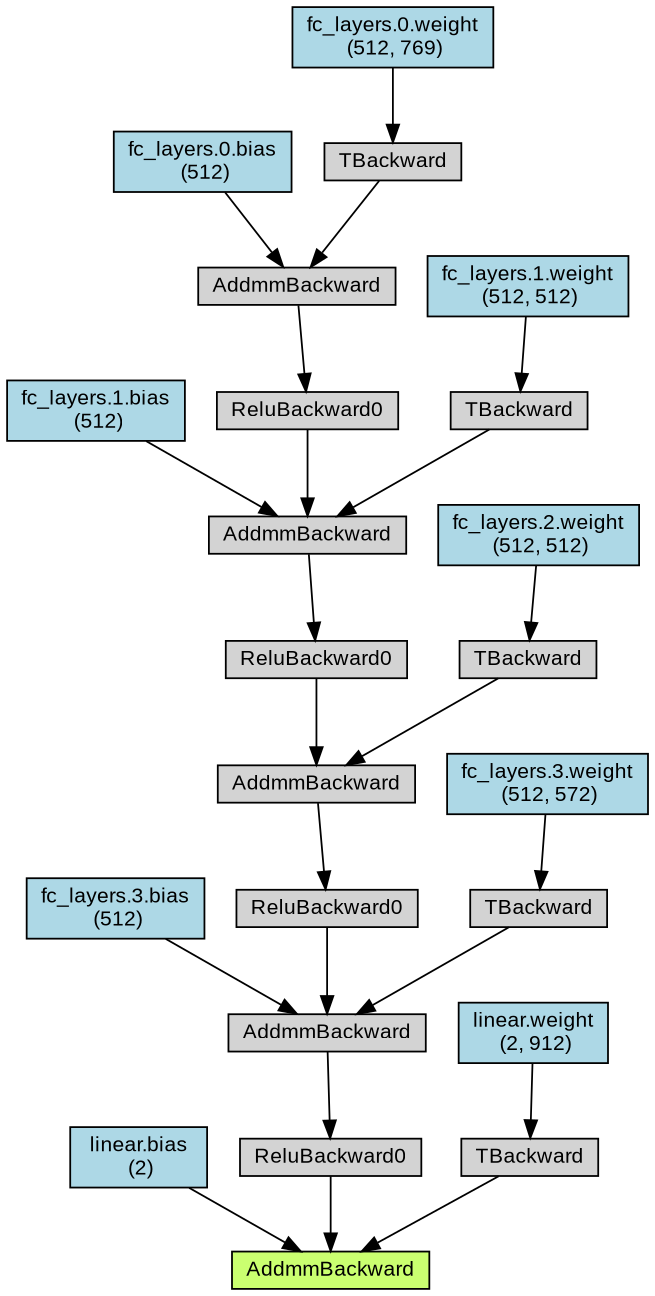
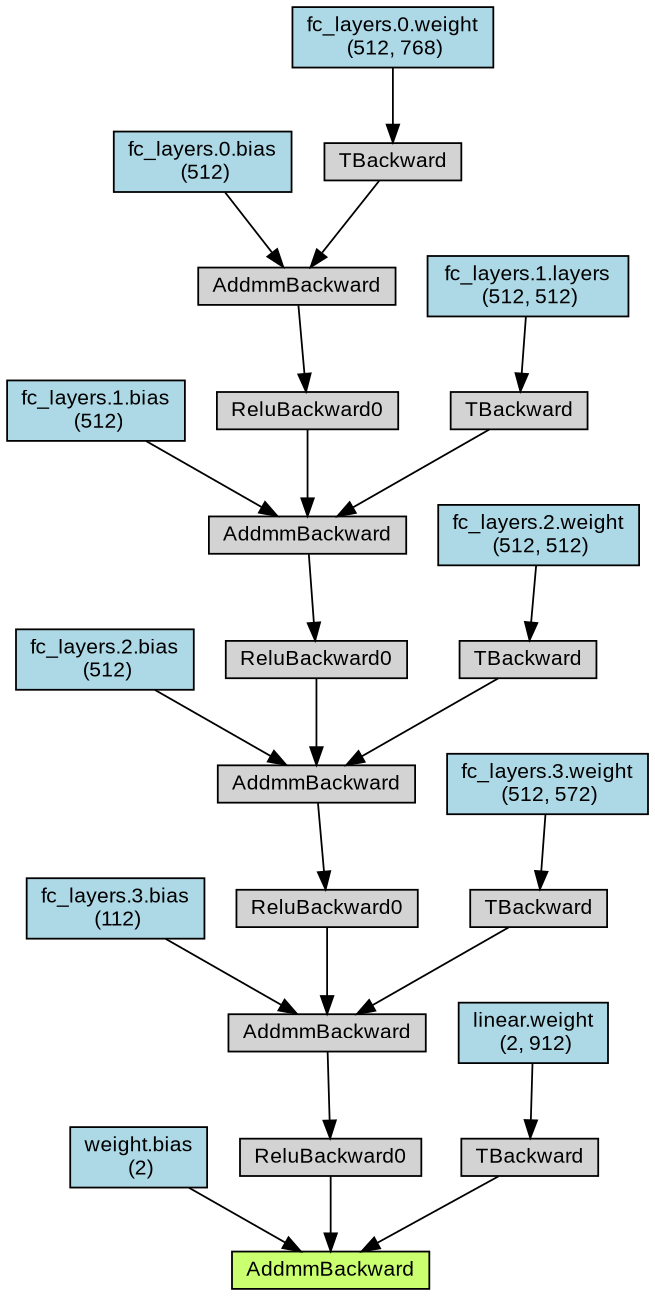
(393, 37) -> (393, 37)
(528, 286) -> (528, 286)
none -> (105, 660)
(116, 908) -> (116, 908)
(139, 1157) -> (139, 1157)
